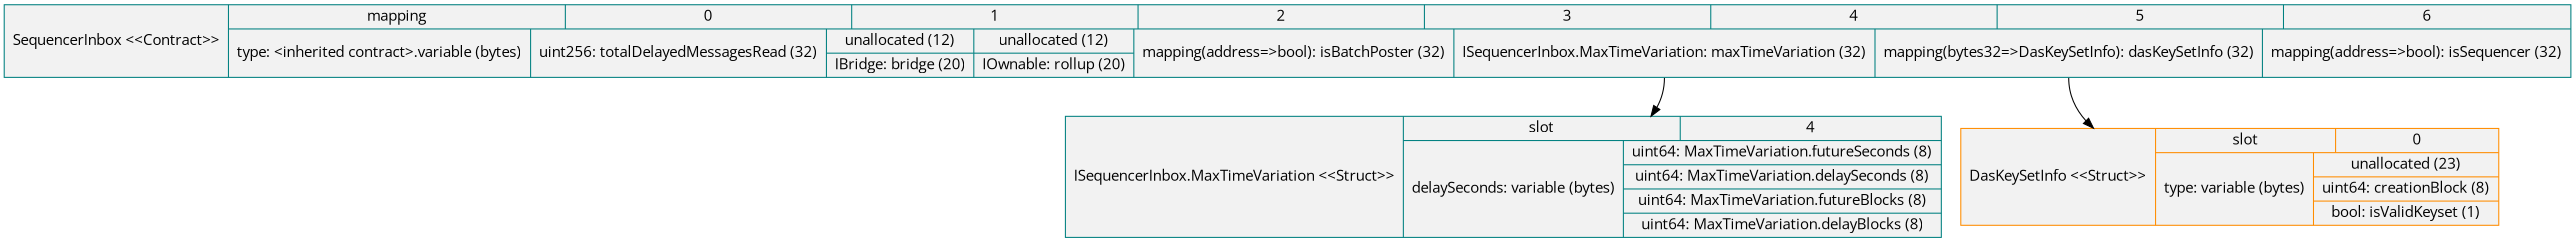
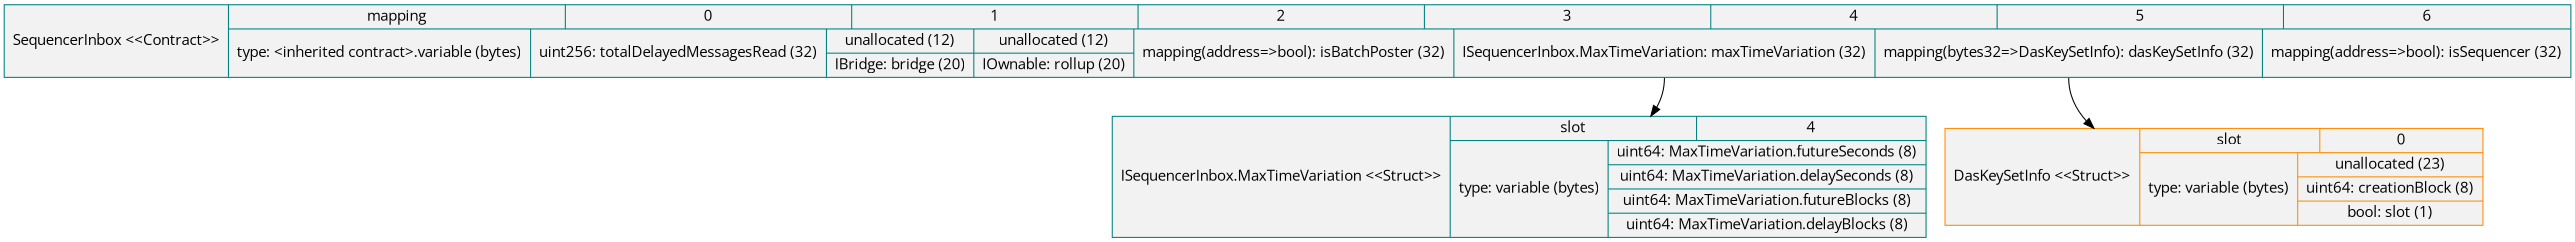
(1513, 188) -> (1529, 188)
(2406, 213) -> (2390, 213)
